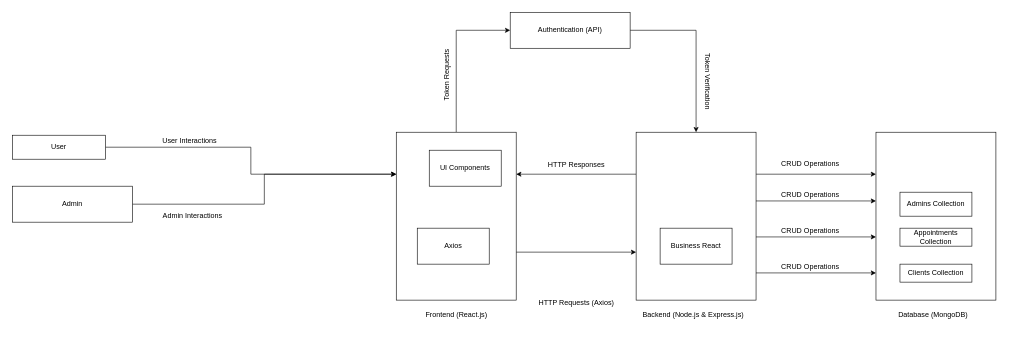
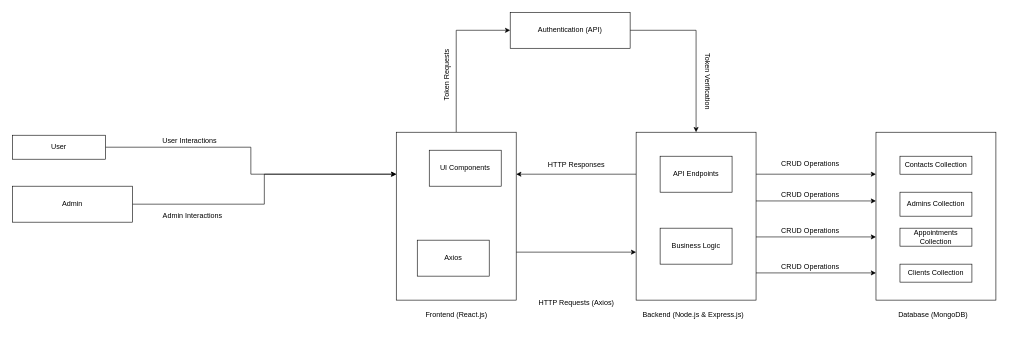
none -> (936, 165)
none -> (696, 174)
(453, 246) -> (453, 258)
(696, 246) -> (696, 246)
